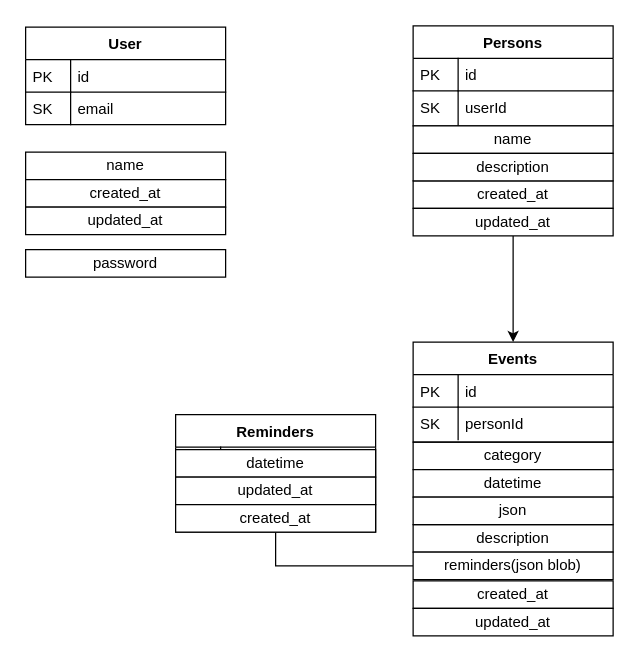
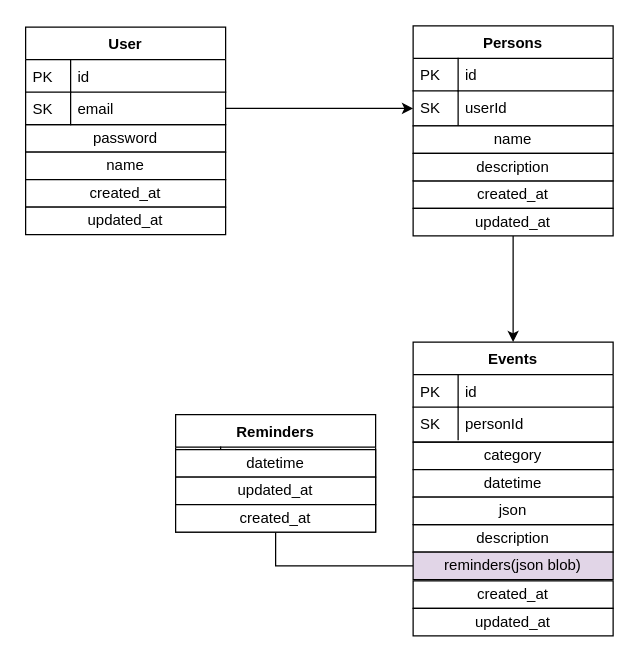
none -> (316, 108)
(126, 263) -> (126, 138)
(513, 566) -> (513, 566)
